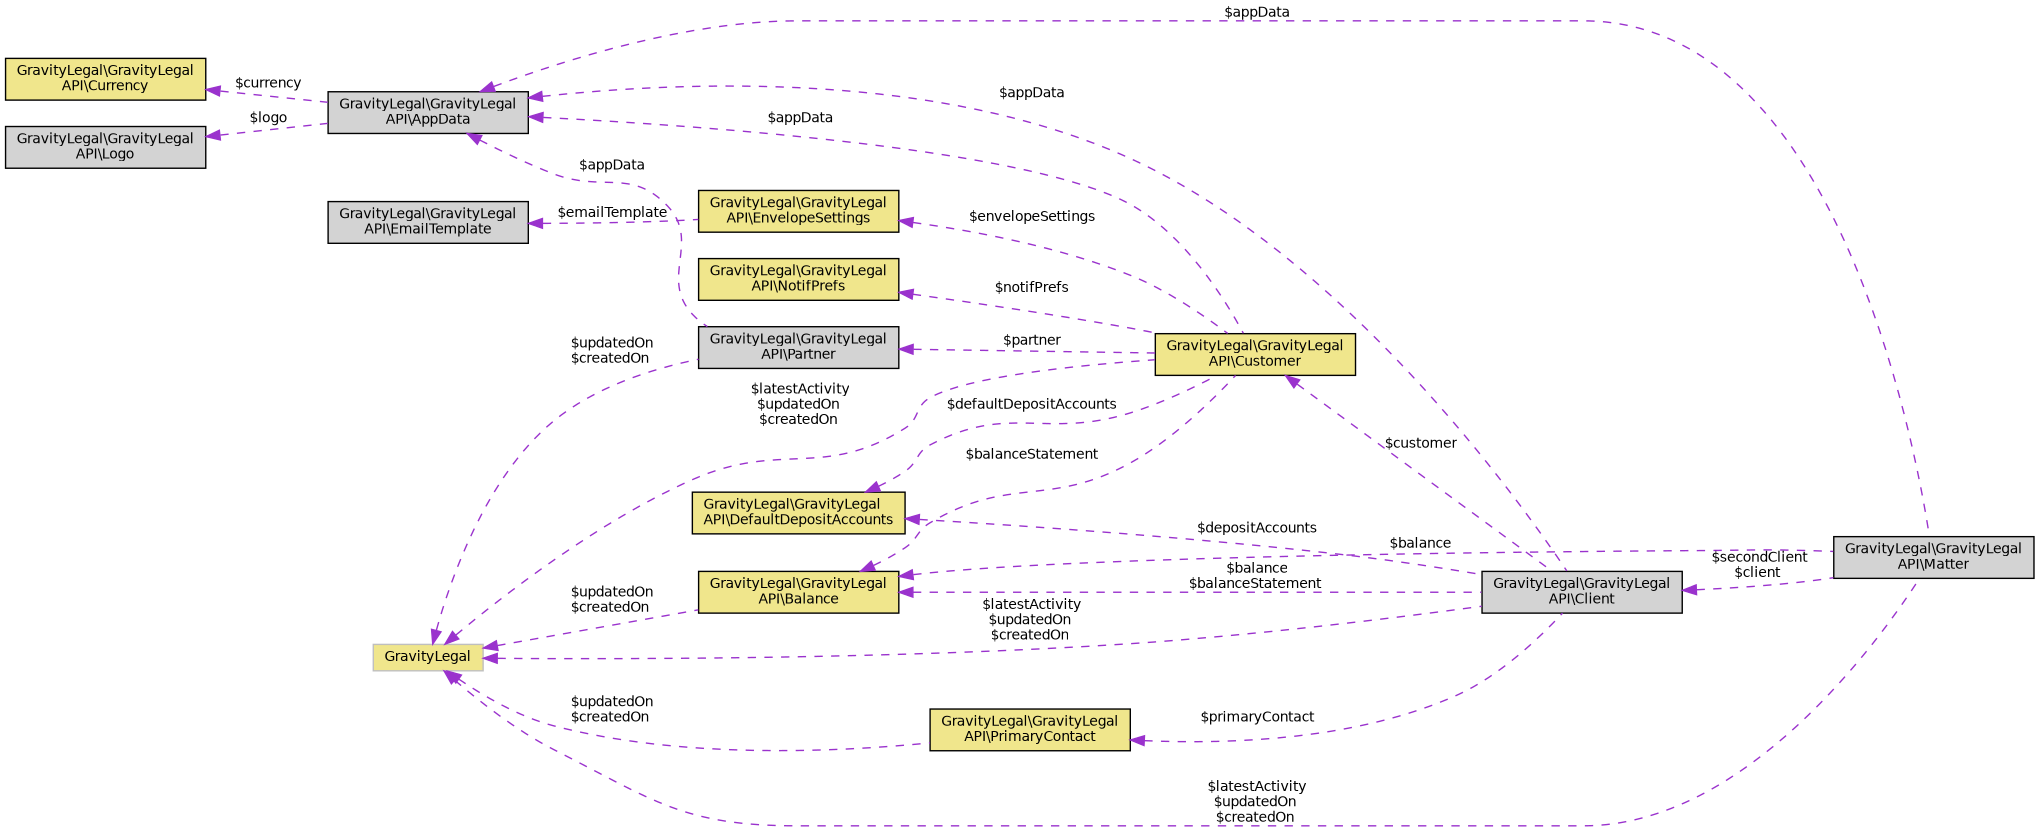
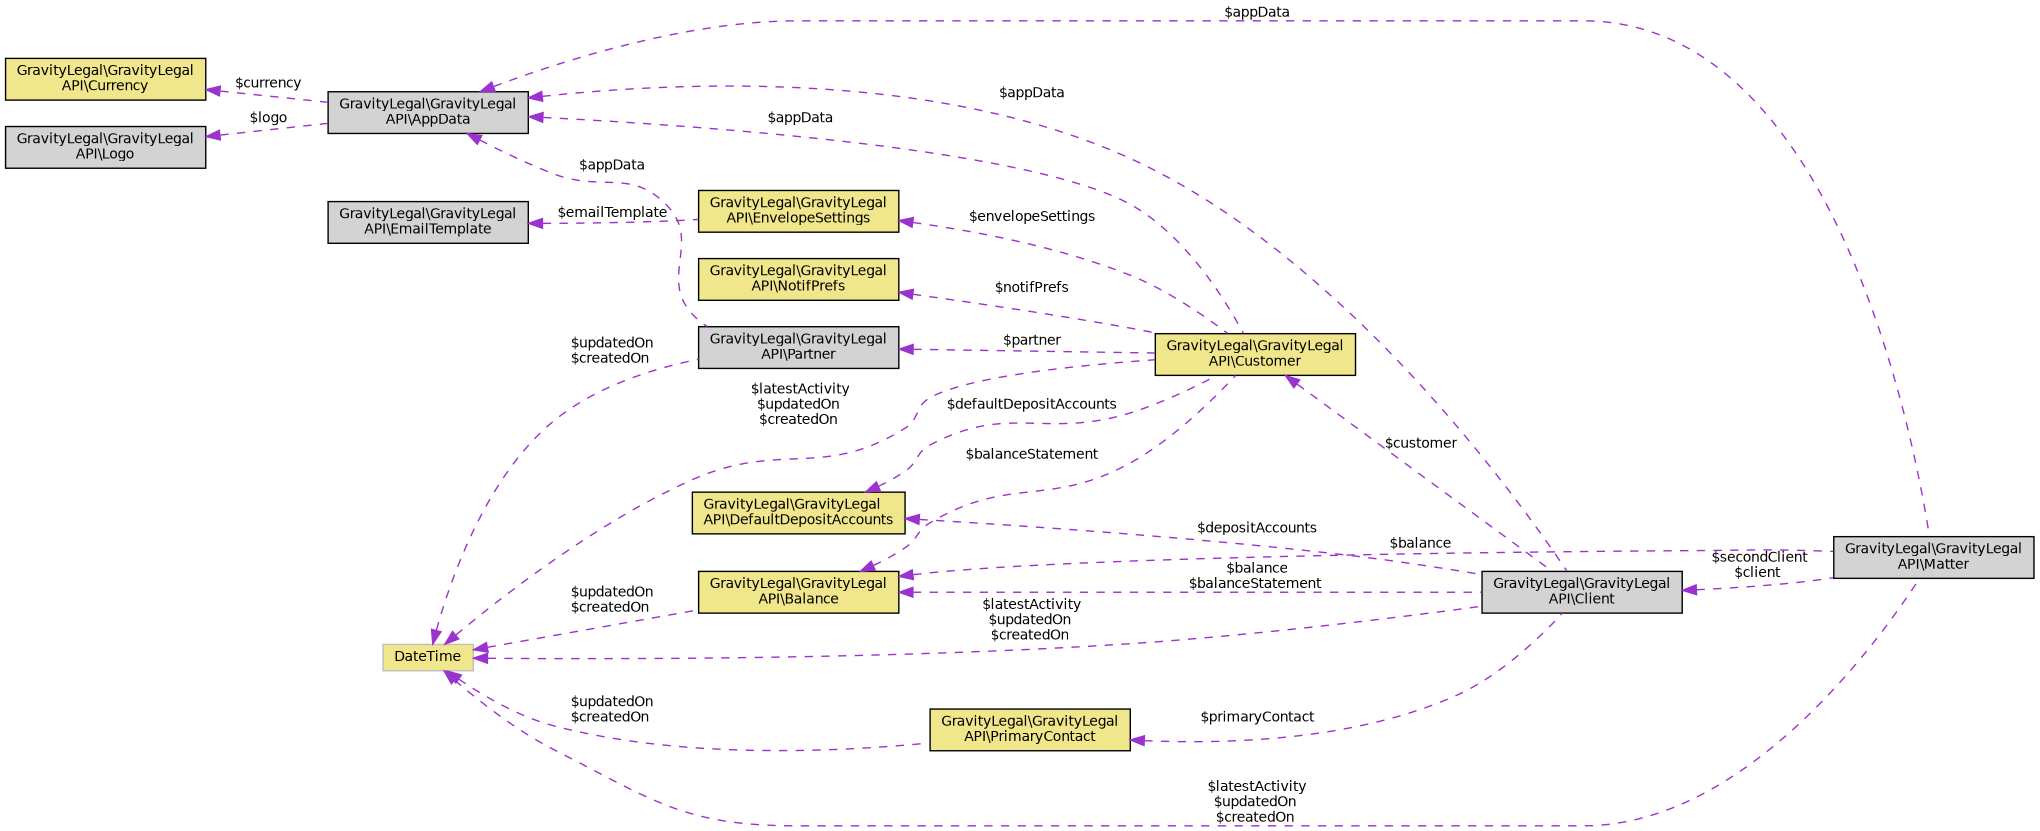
(428, 658) -> (428, 658)
